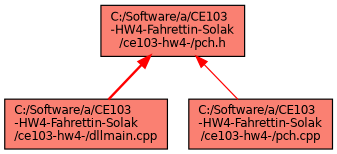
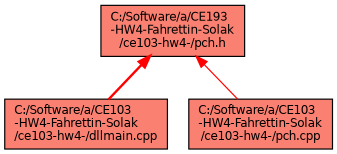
(173, 31) -> (173, 31)
